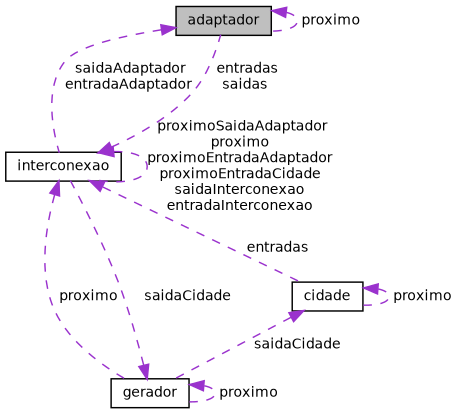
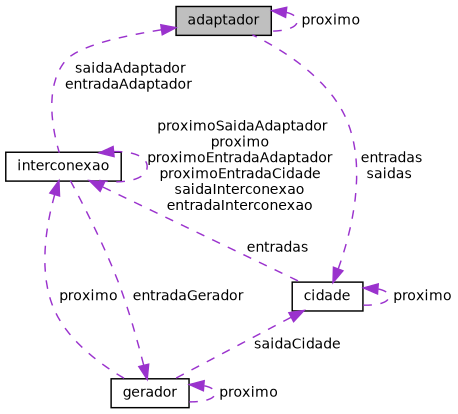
(180, 104) -> (350, 131)
(186, 297) -> (186, 297)
